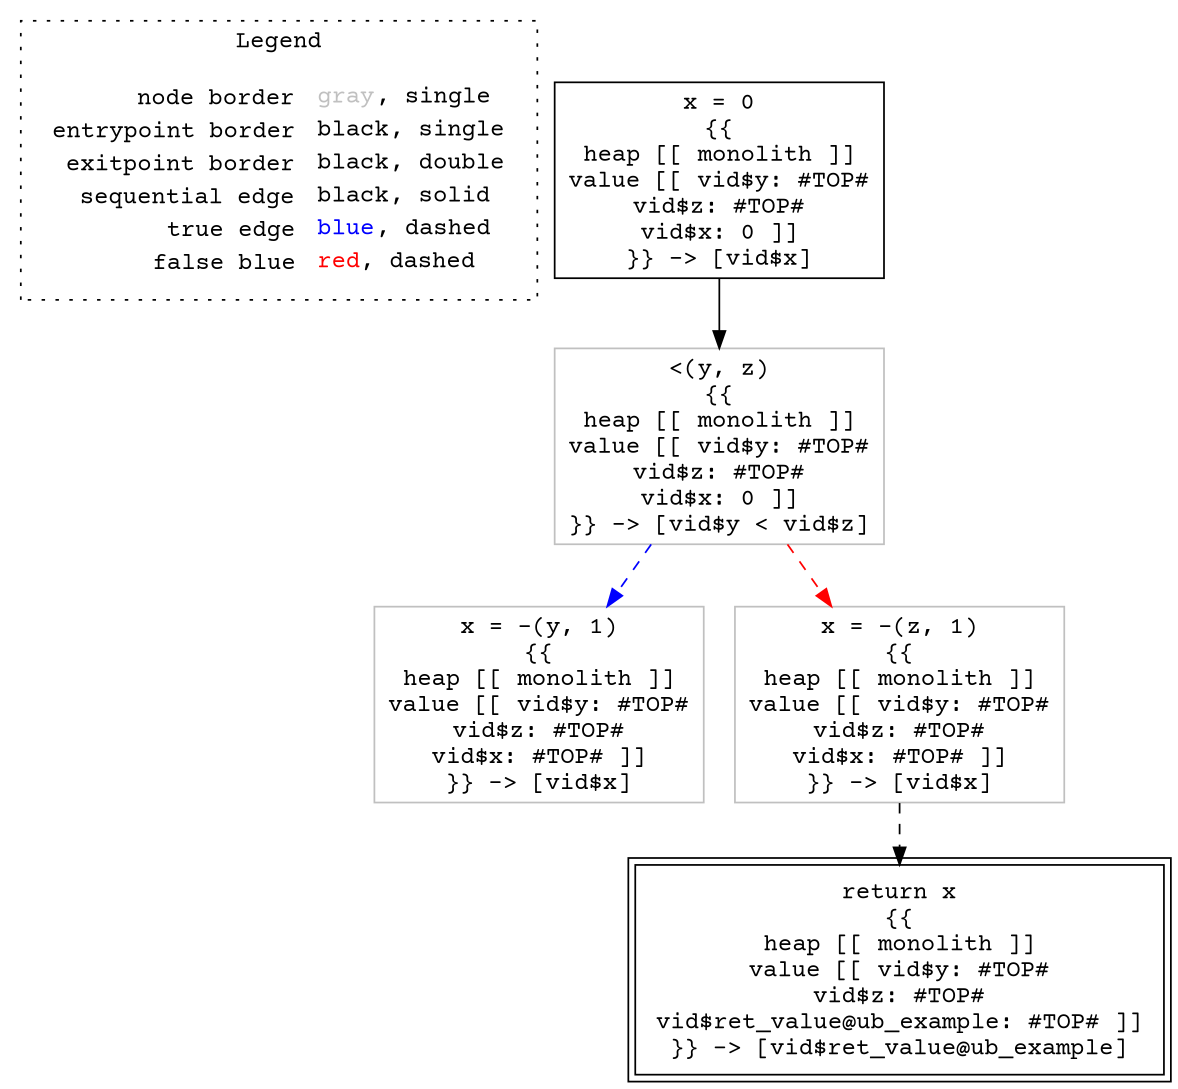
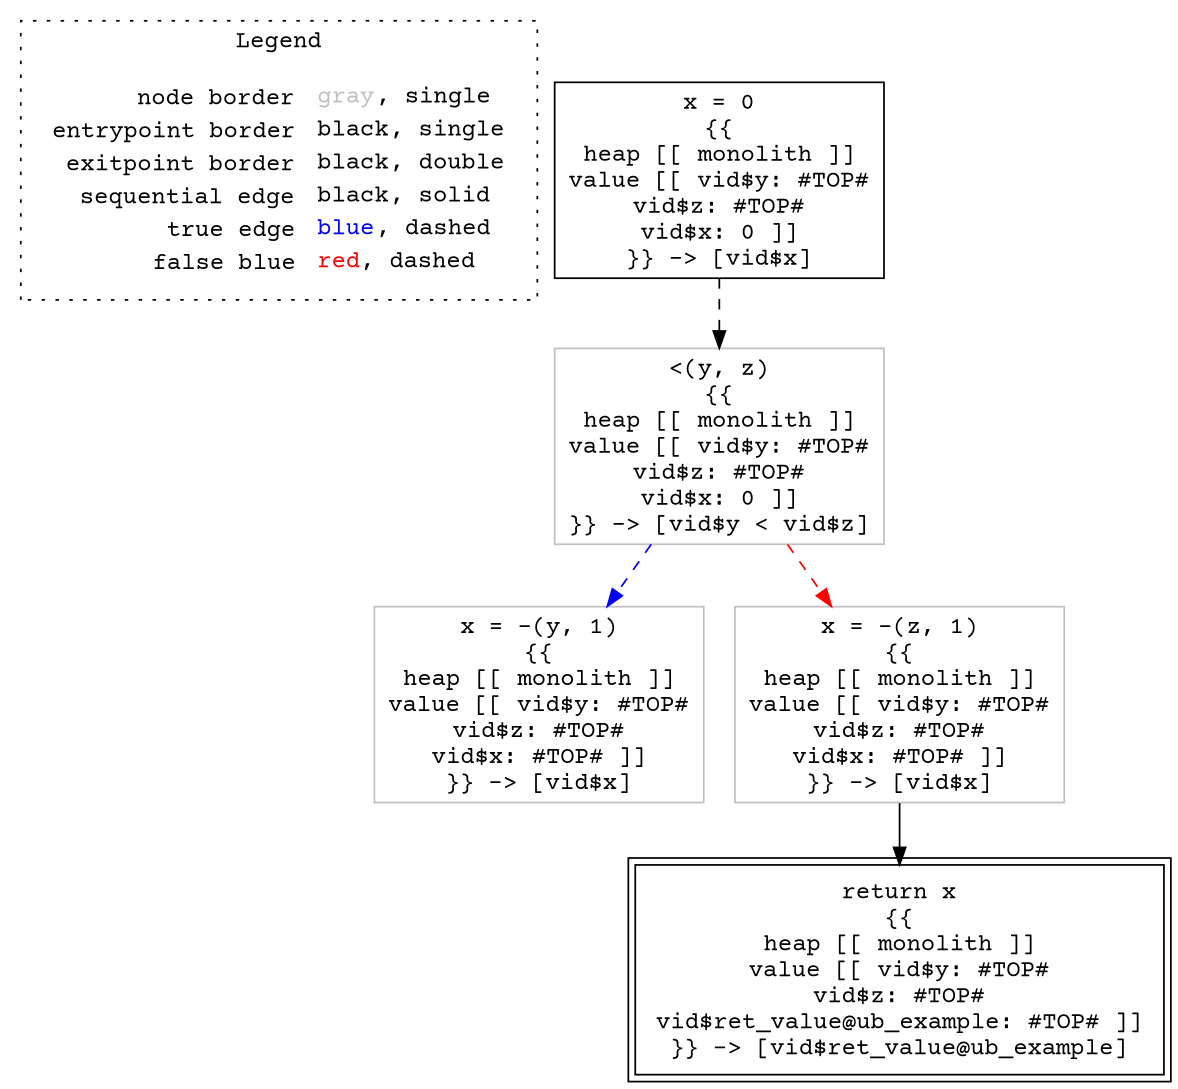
(719, 305) -> (719, 305)
(900, 825) -> (900, 825)
